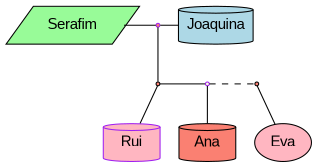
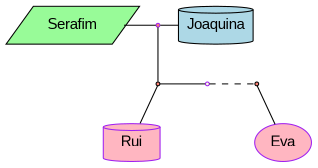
(207, 143) -> none
(283, 143) -> (283, 143)
